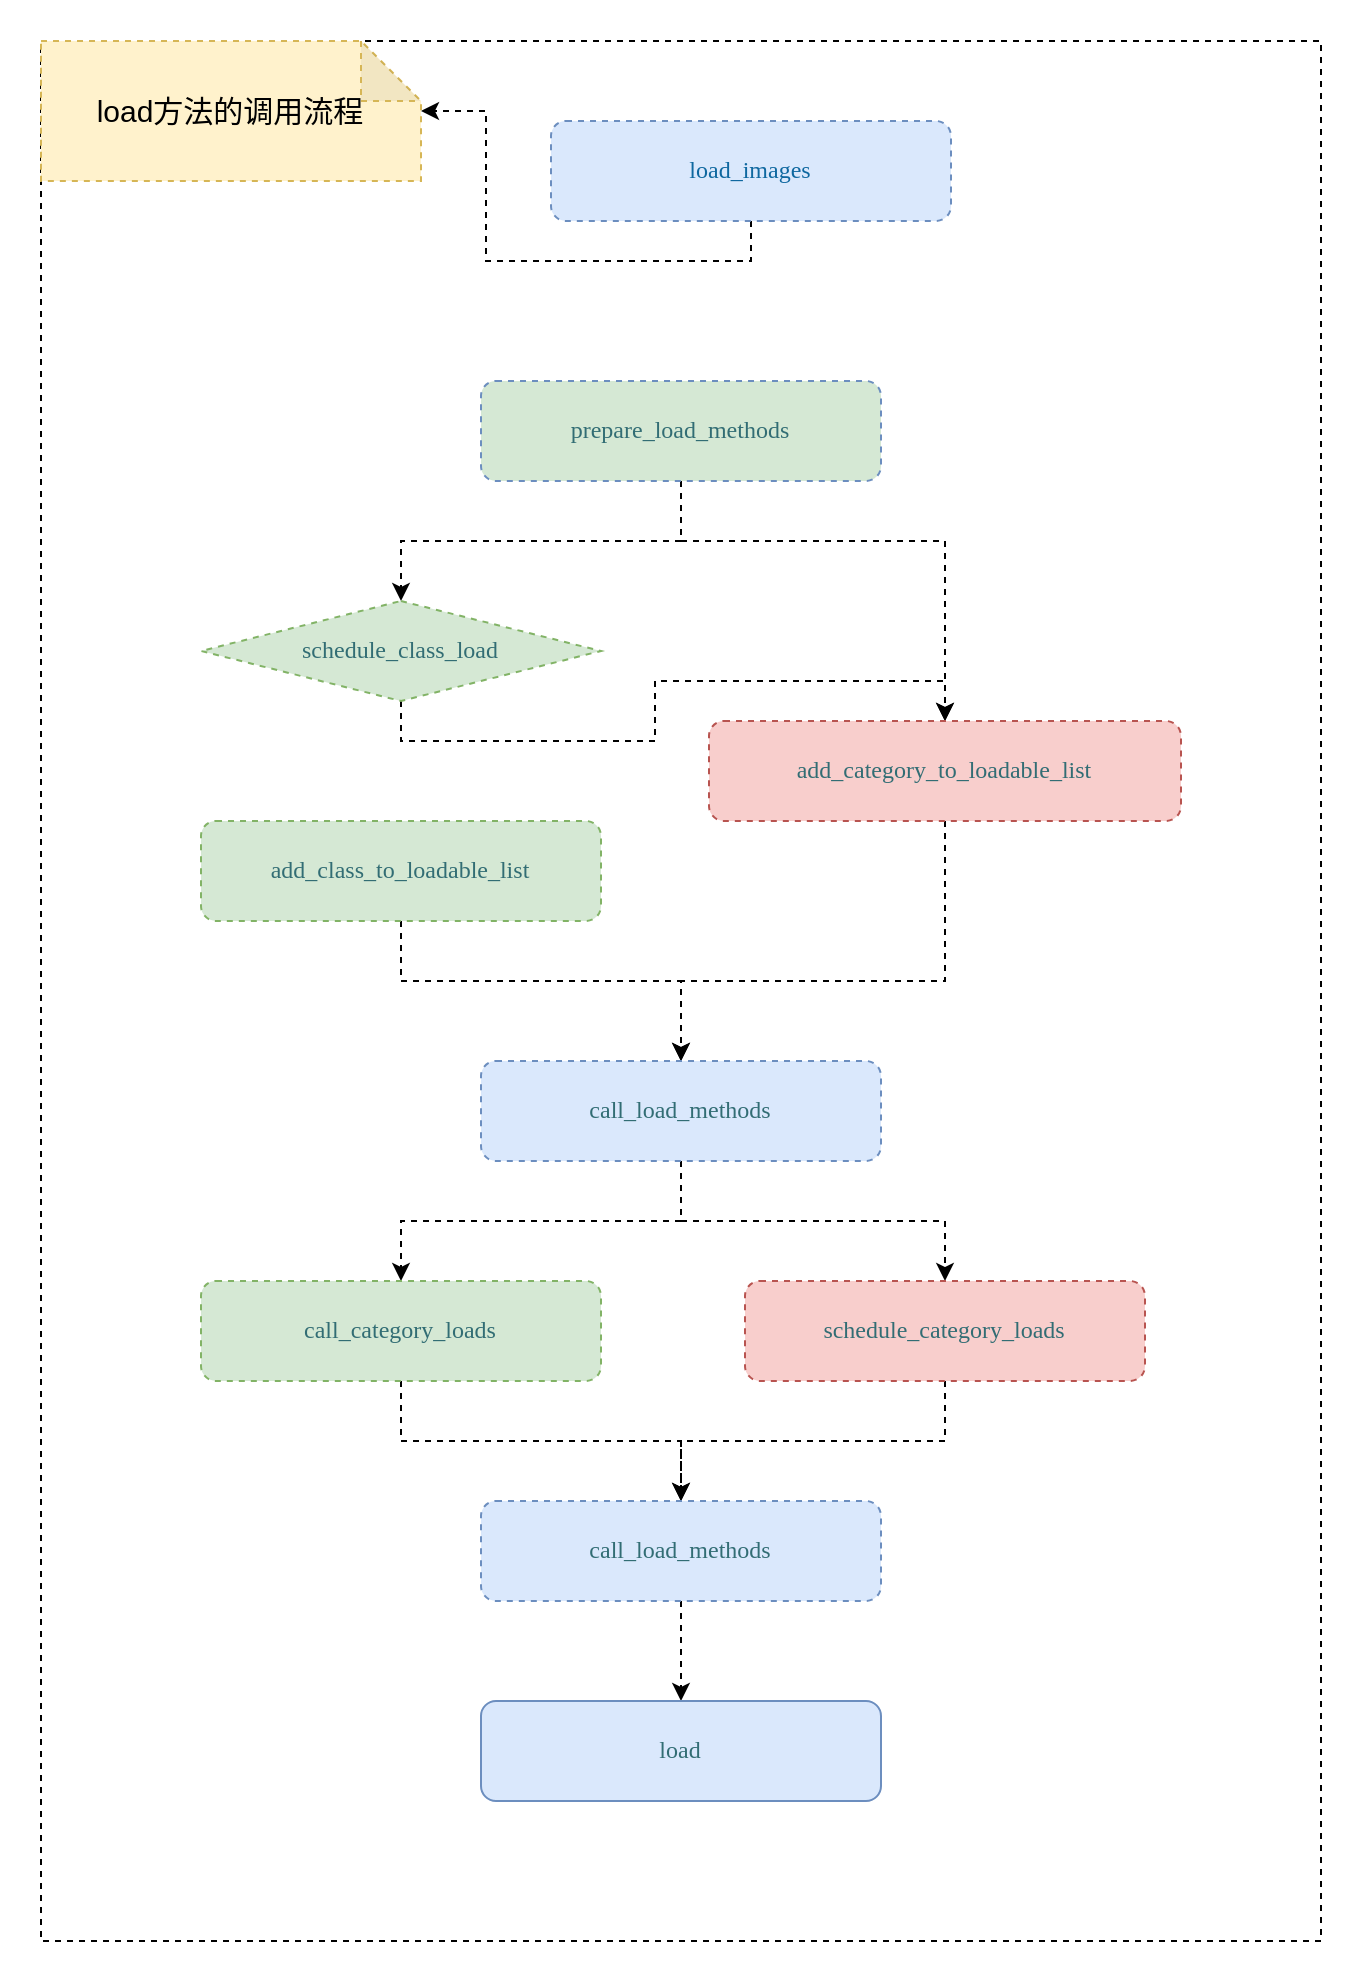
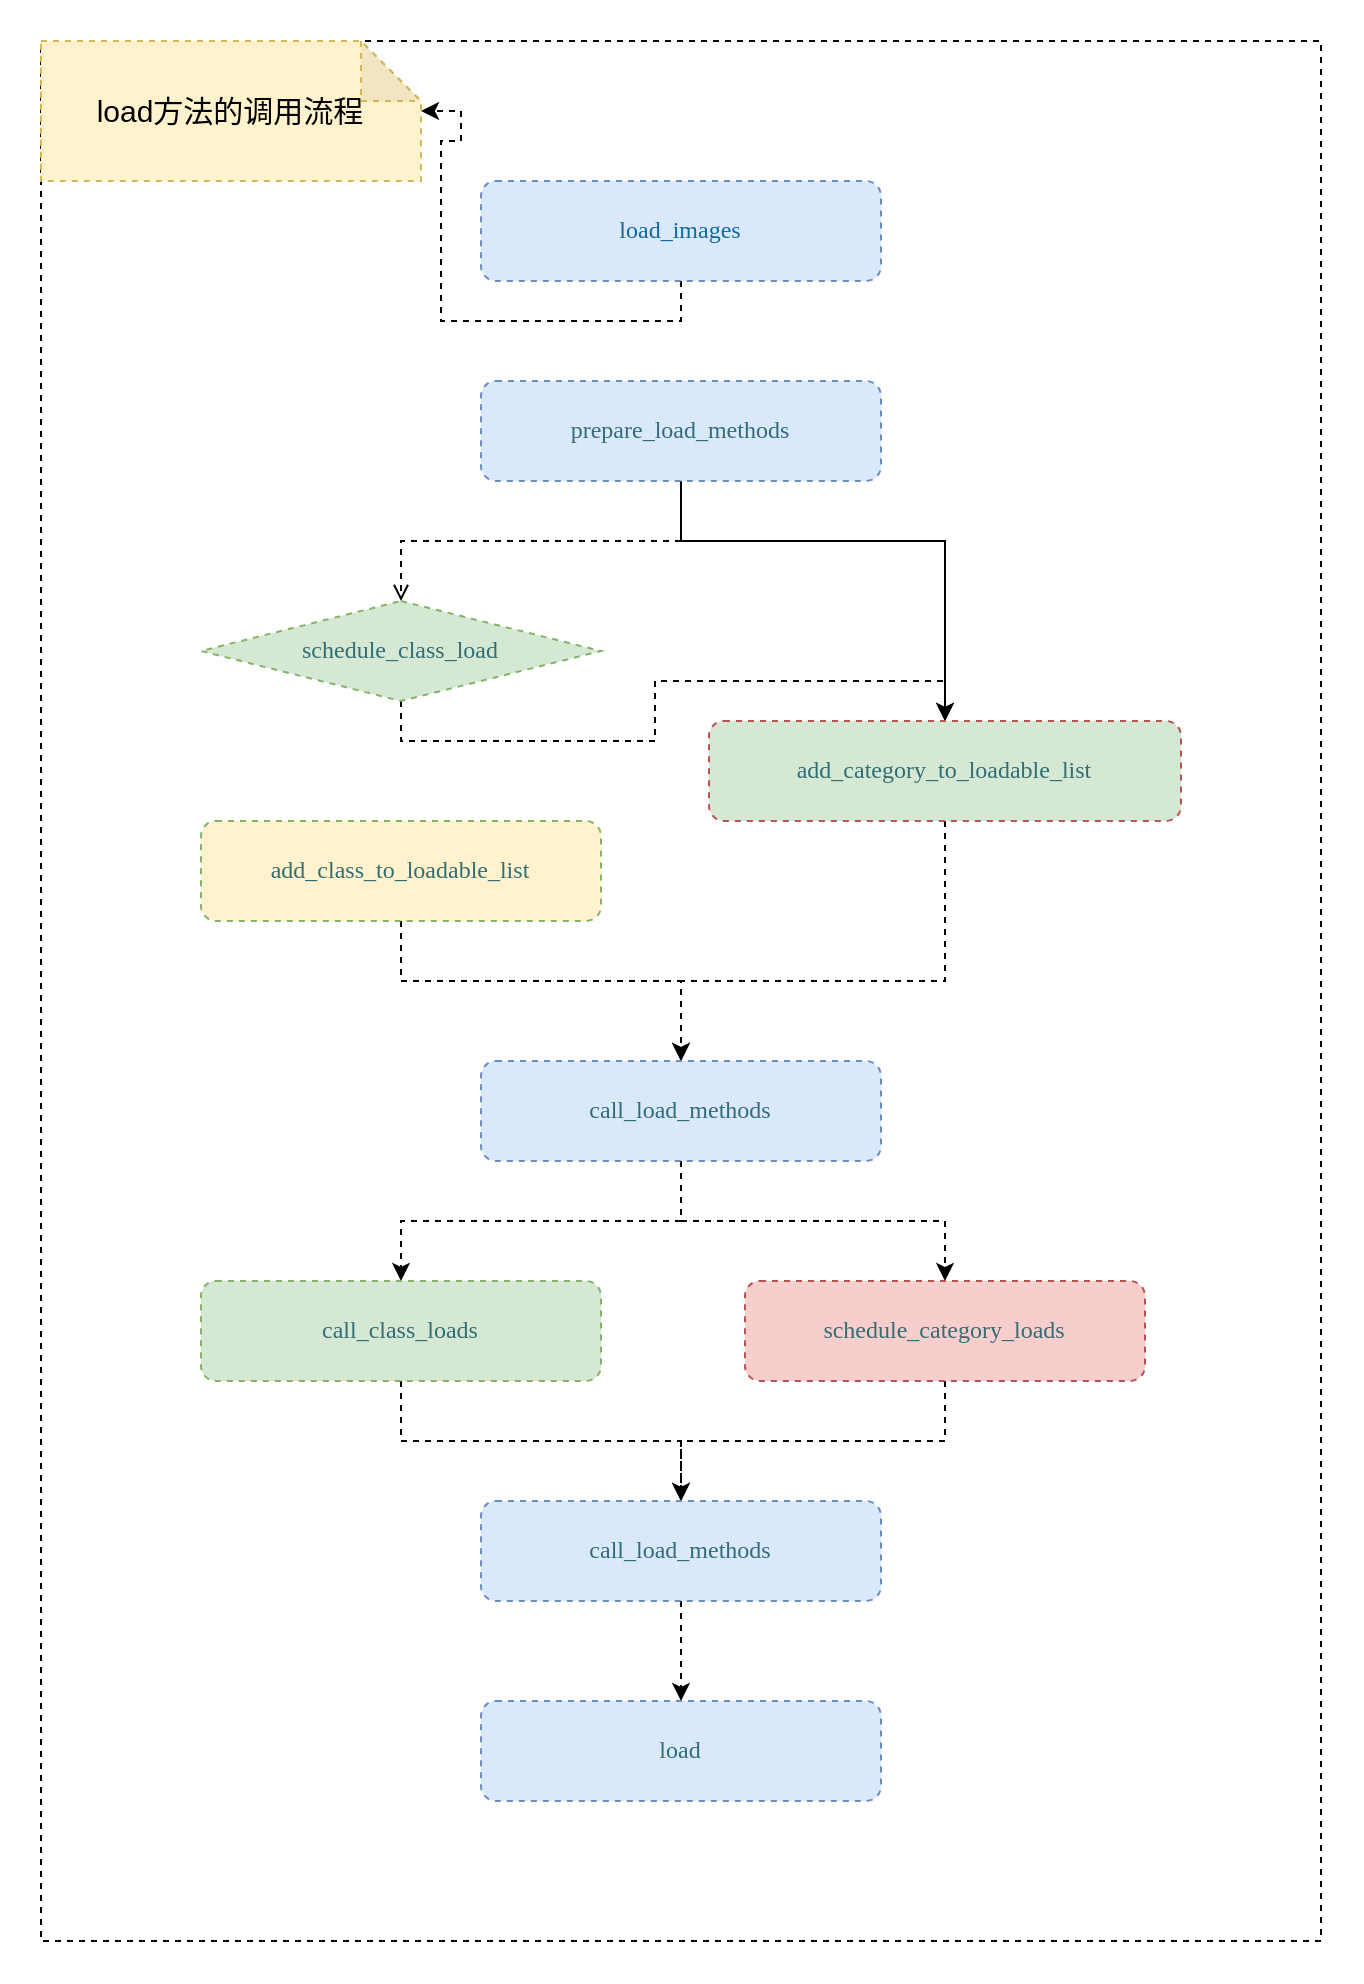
(751, 171) -> (681, 231)
(681, 431) -> (681, 431)
(883, 541) -> (883, 541)
(401, 586) -> (401, 589)
(945, 771) -> (945, 771)
(401, 871) -> (401, 871)
(401, 1331) -> (401, 1331)
(681, 1751) -> (681, 1751)
